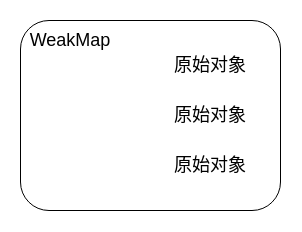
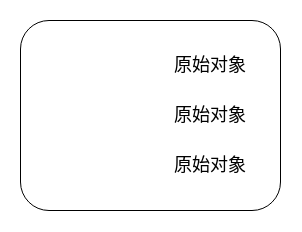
(71, 41) -> none
